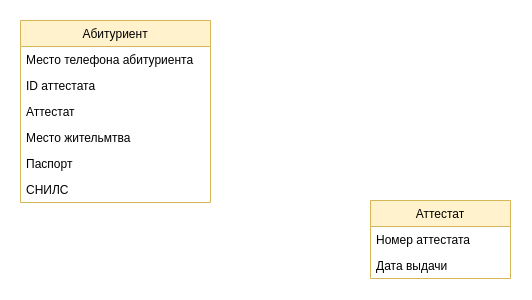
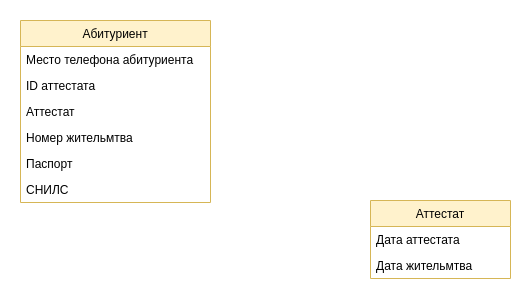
(78, 138) -> (78, 138)
(425, 240) -> (421, 240)
(411, 266) -> (425, 266)
